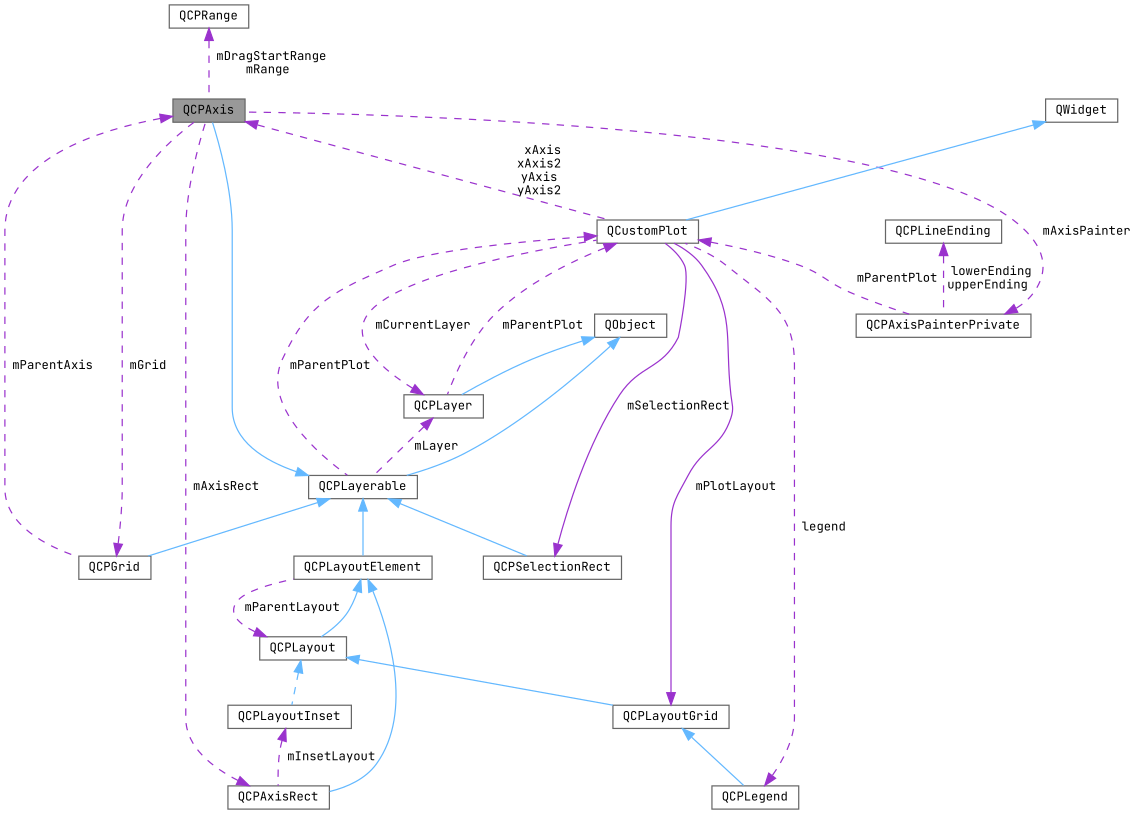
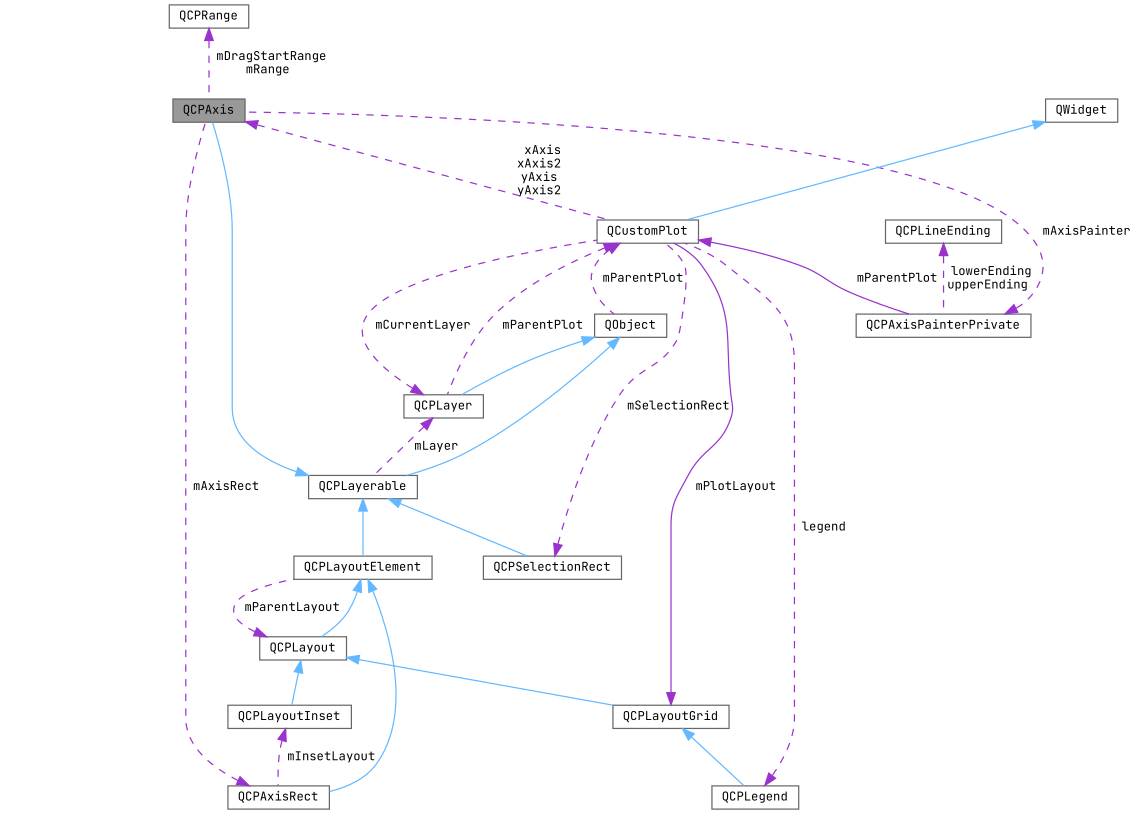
(813, 271) -> (813, 271)
(348, 286) -> (592, 283)
(627, 385) -> (627, 385)
(115, 568) -> none
(295, 689) -> (295, 689)
